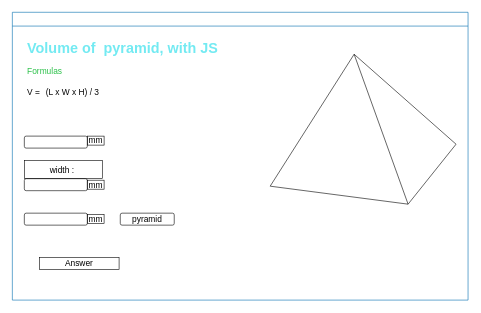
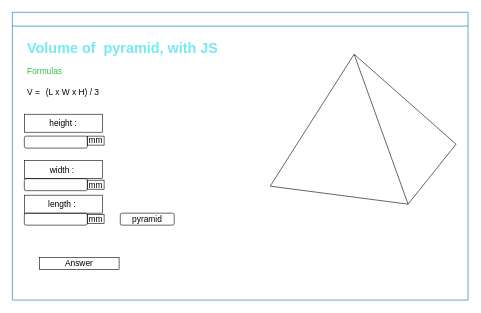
none -> (63, 123)
none -> (63, 204)
